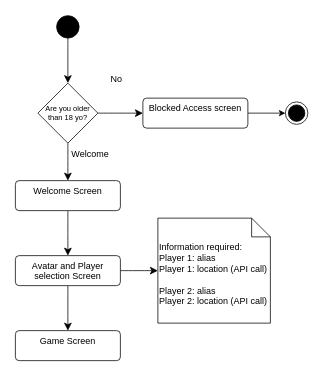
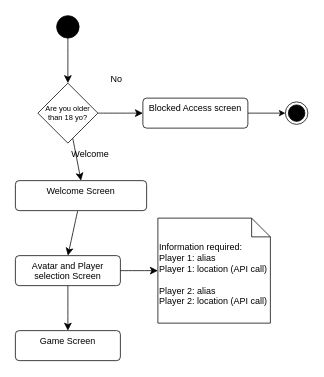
(68, 195) -> (81, 195)
